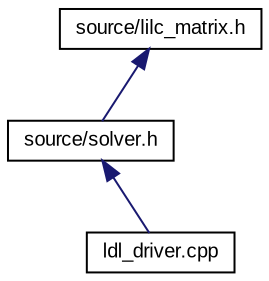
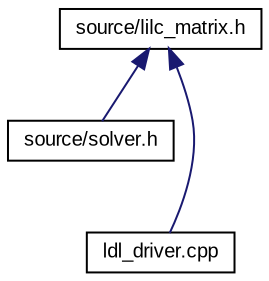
(131, 205) -> (194, 151)
